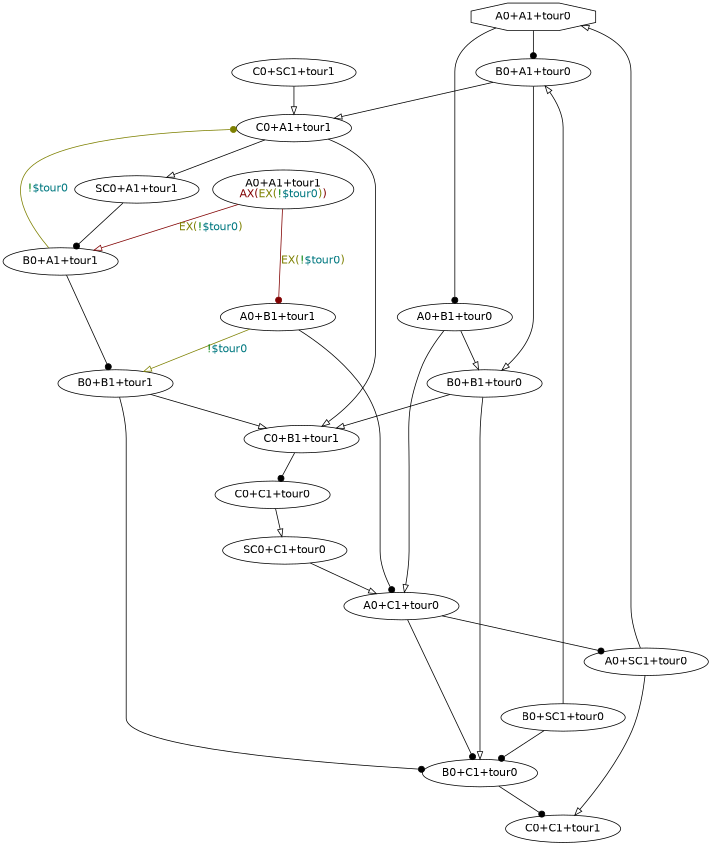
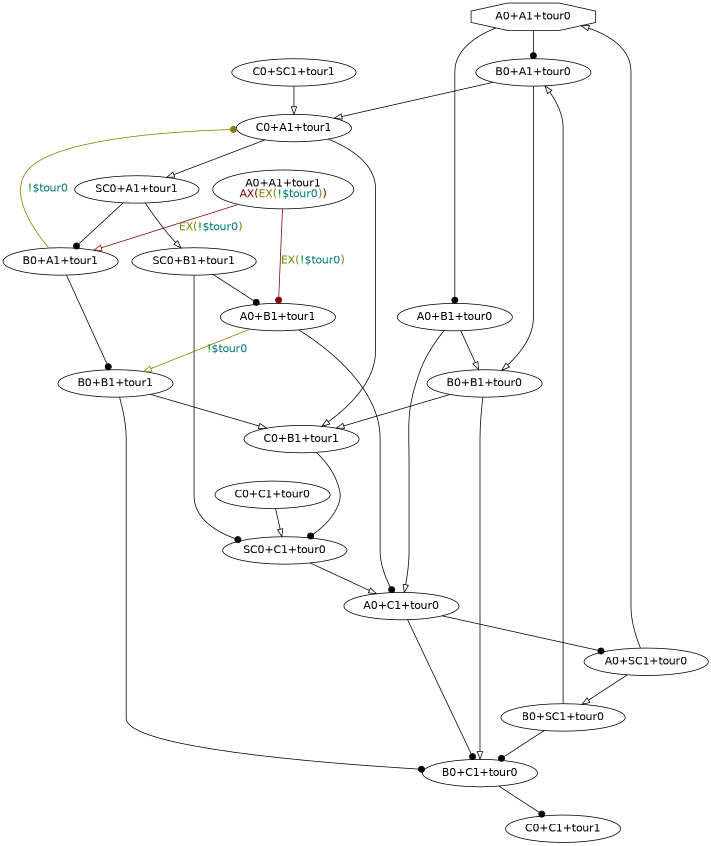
none -> (194, 261)
(289, 464) -> (340, 495)
(623, 748) -> (608, 687)
